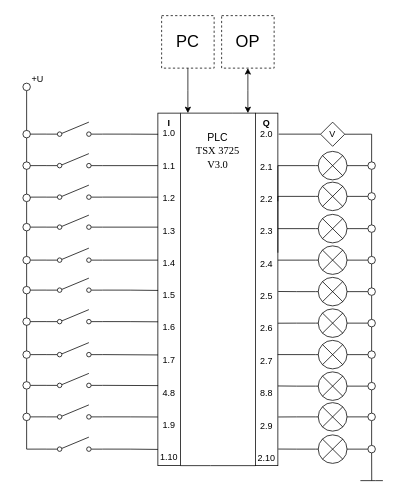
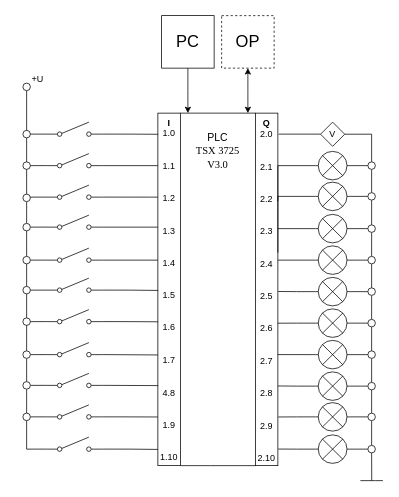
(188, 42) -> (188, 42)
(267, 183) -> (267, 183)
